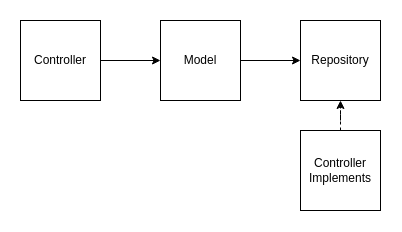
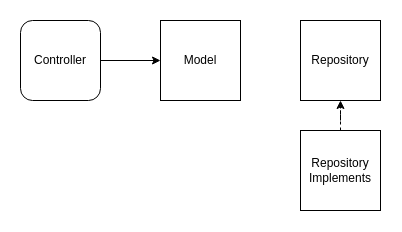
(61, 61) -> (61, 61)
(267, 61) -> none
(341, 171) -> (341, 171)
